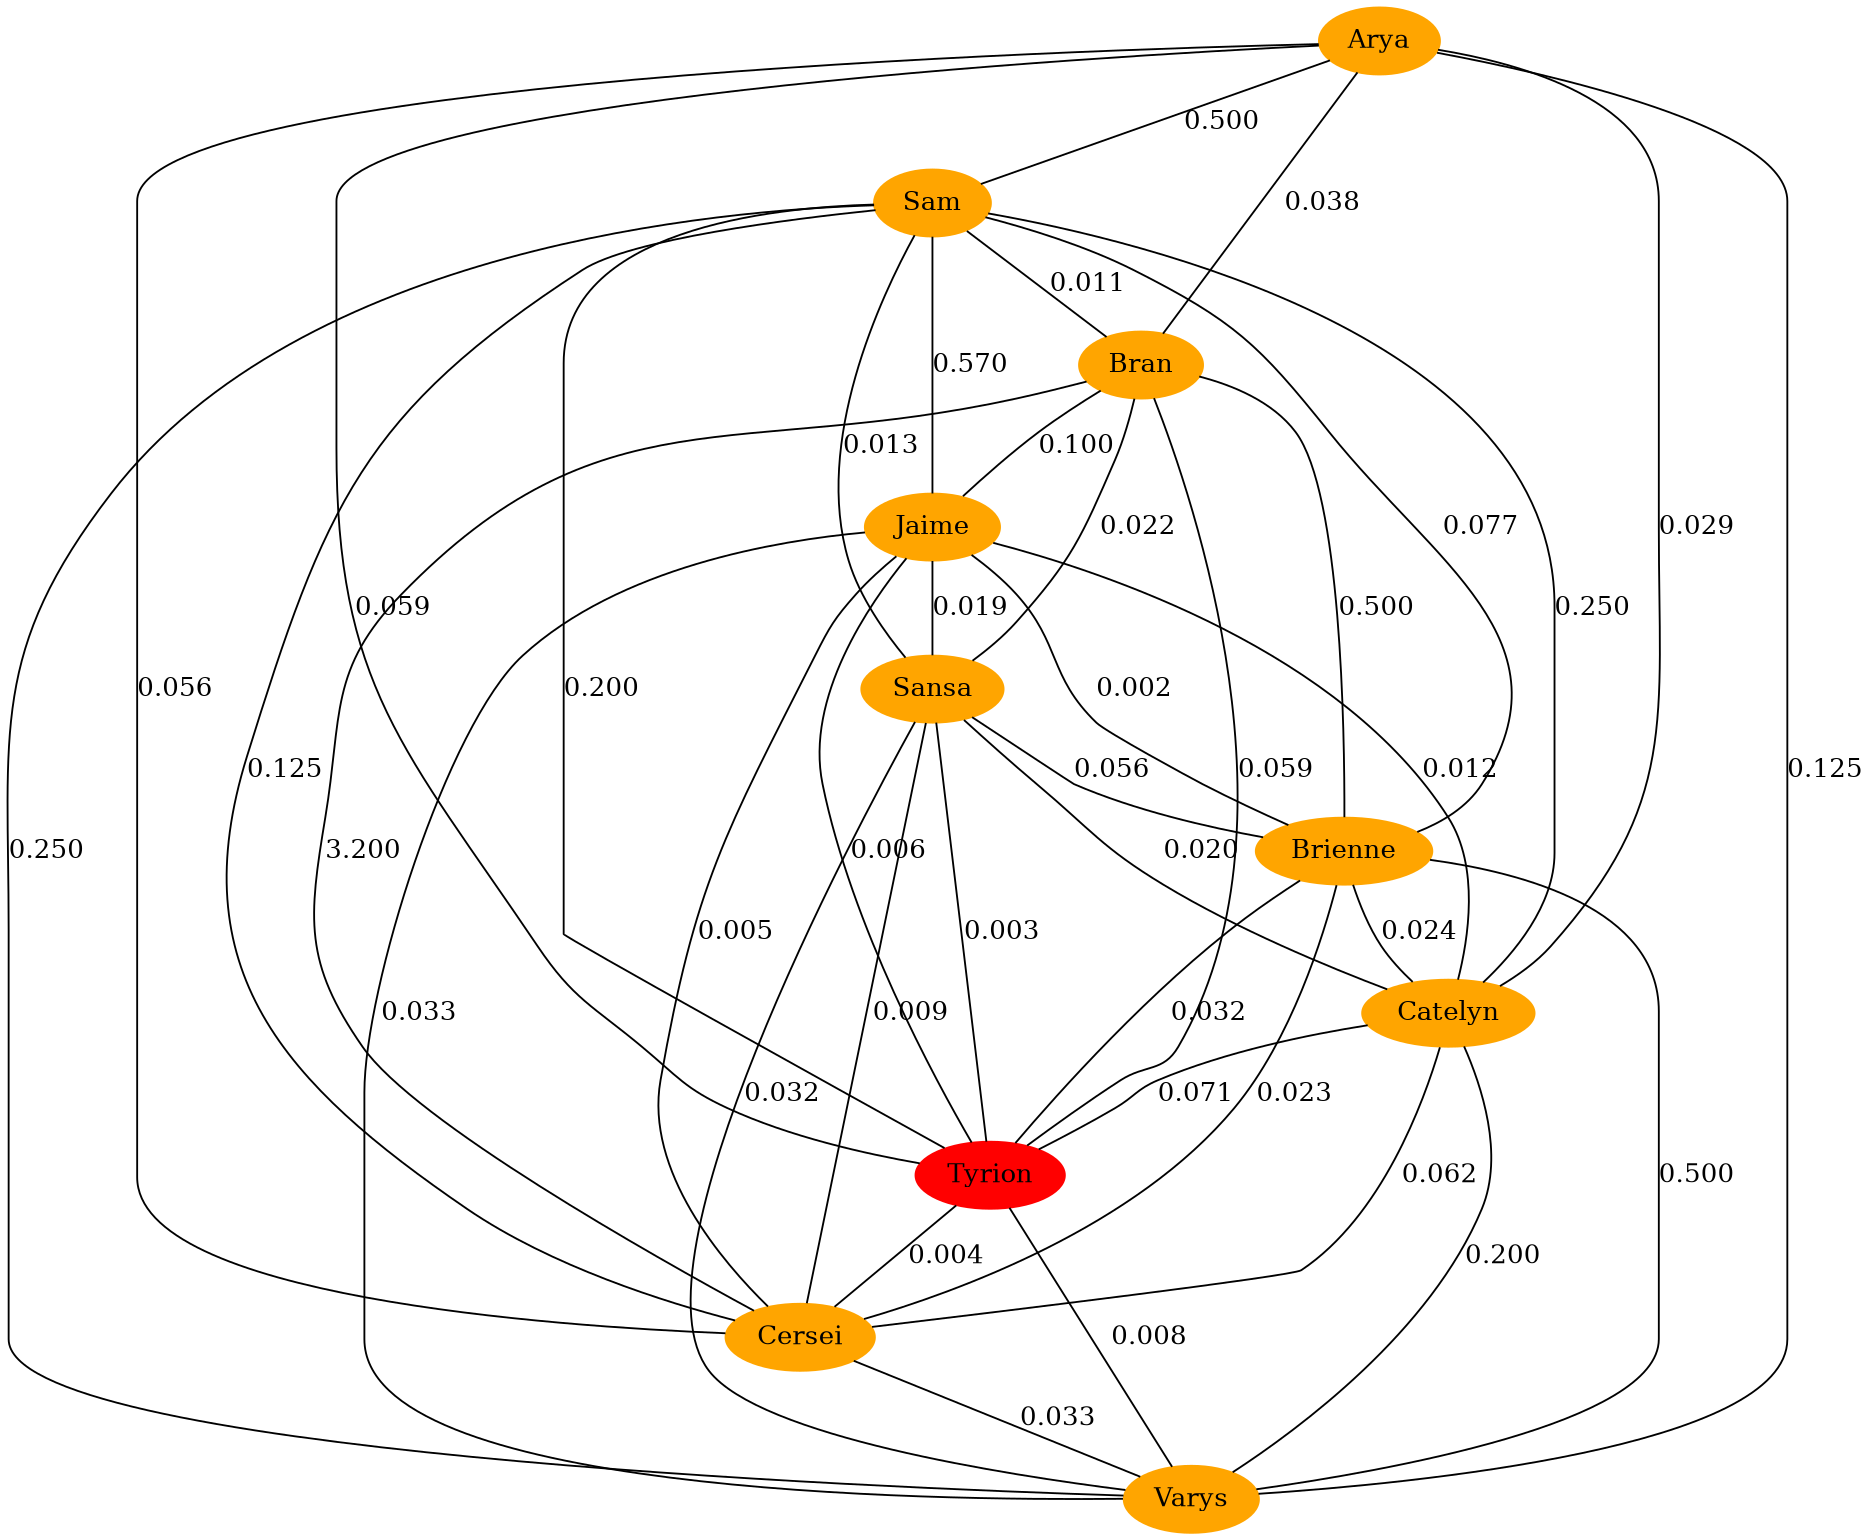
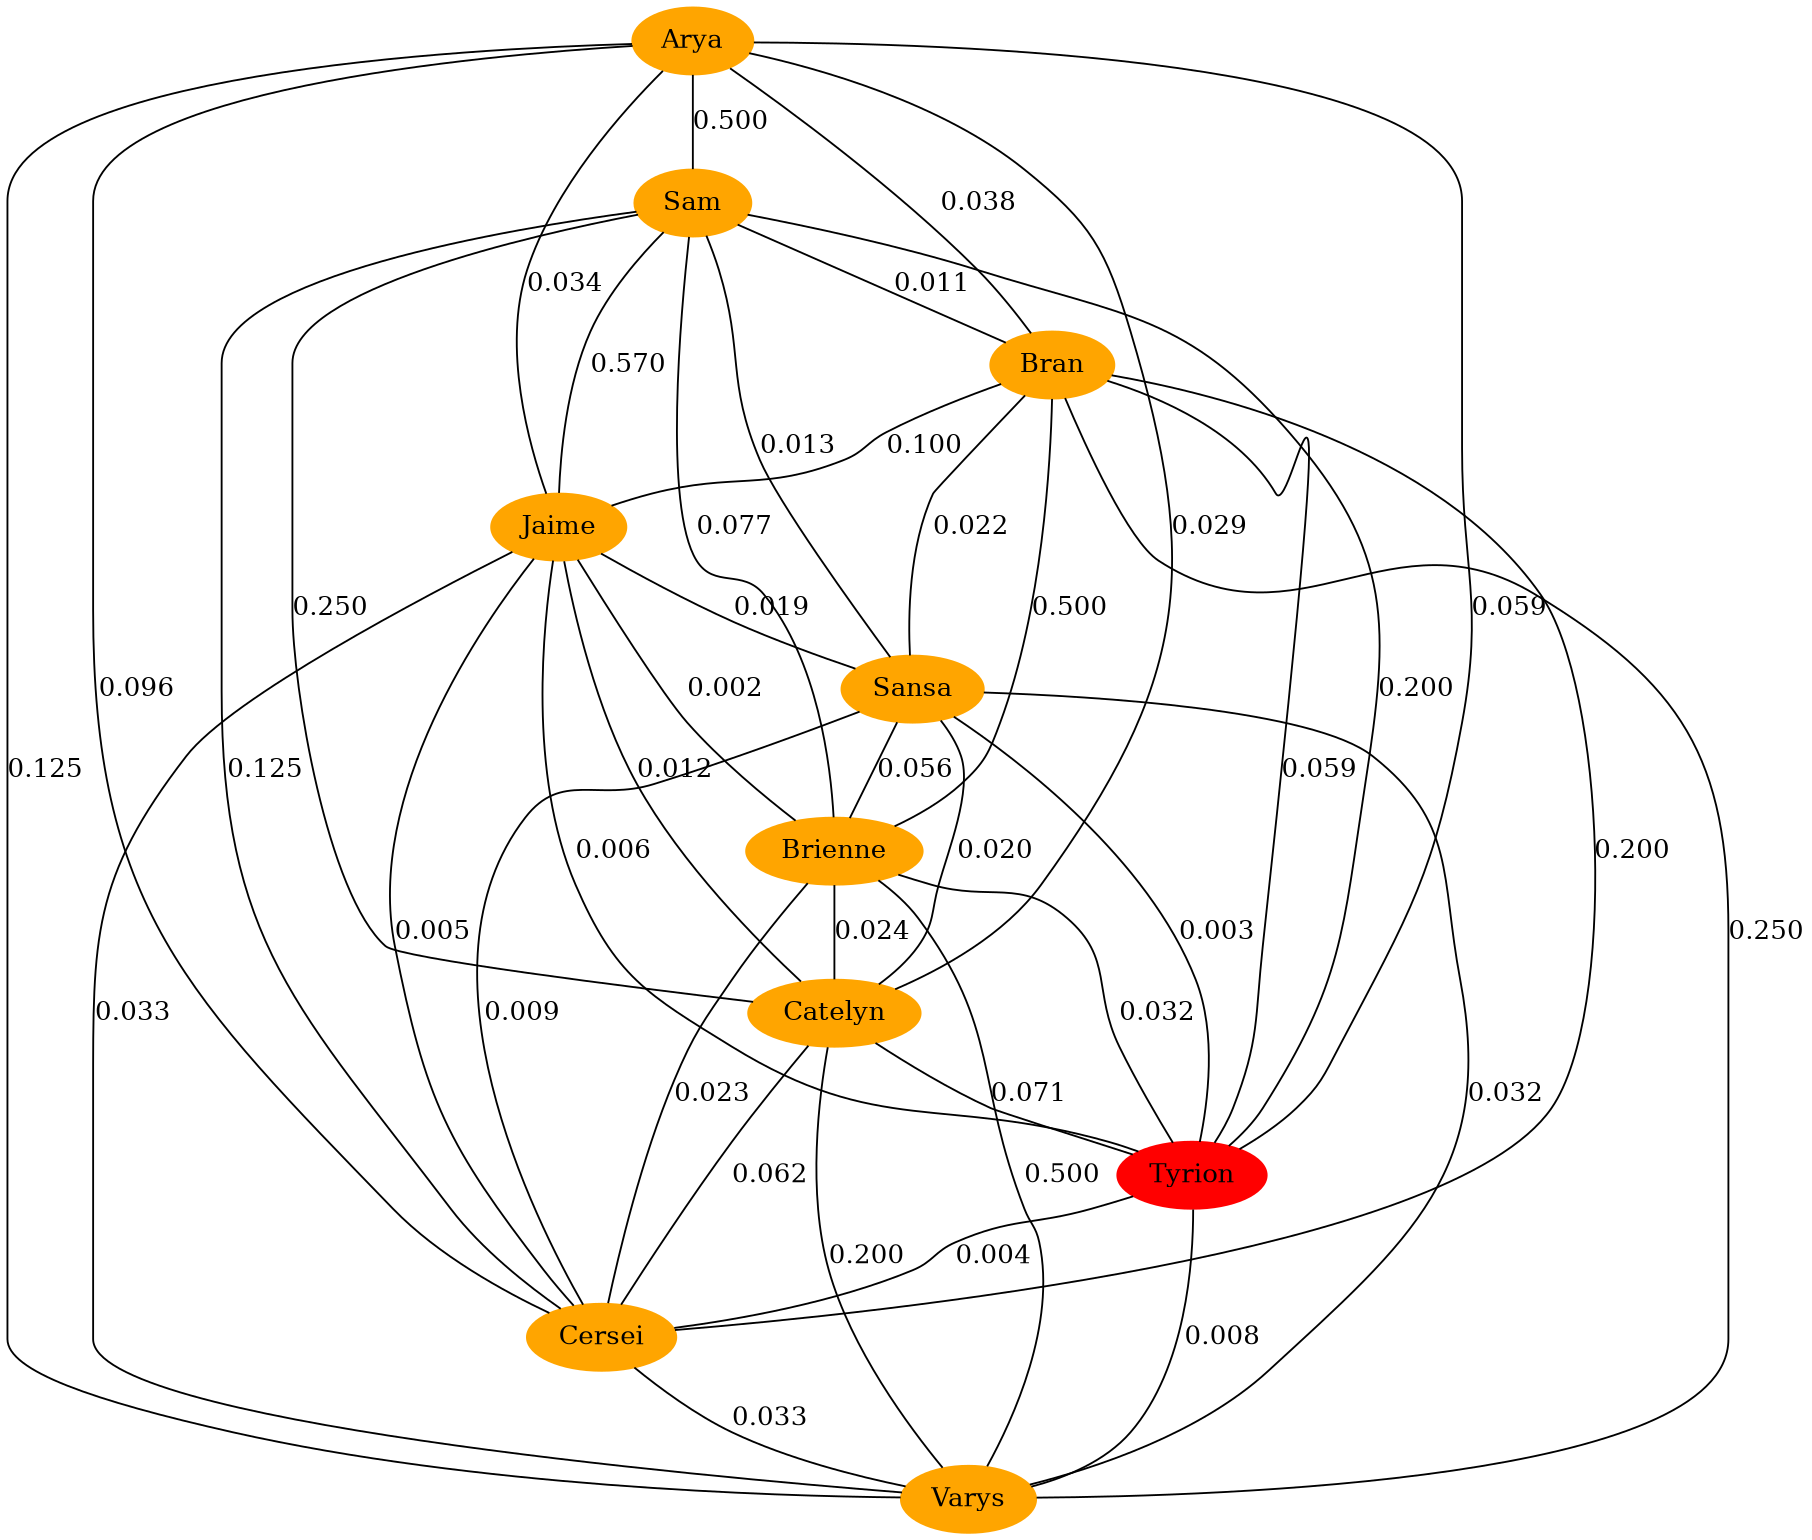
none -> (530, 263)
(175, 689) -> (137, 689)
(363, 851) -> (1632, 851)
(9, 1055) -> (1728, 1009)
